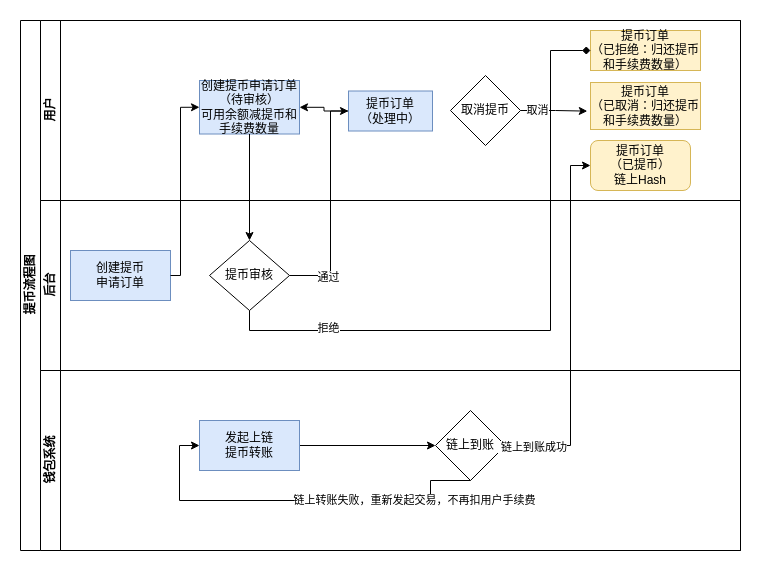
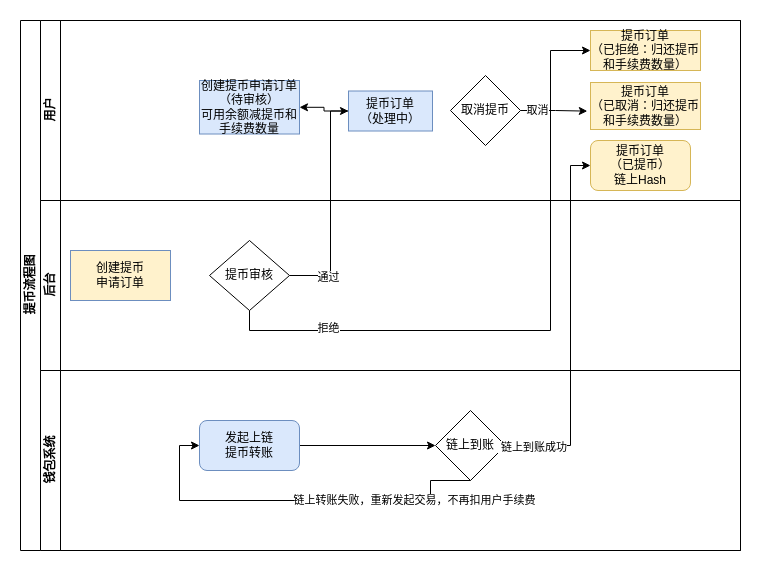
(582, 51) -> (582, 51)
(250, 184) -> none
(181, 190) -> none
(121, 276) -> (121, 276)
(250, 446) -> (250, 446)
